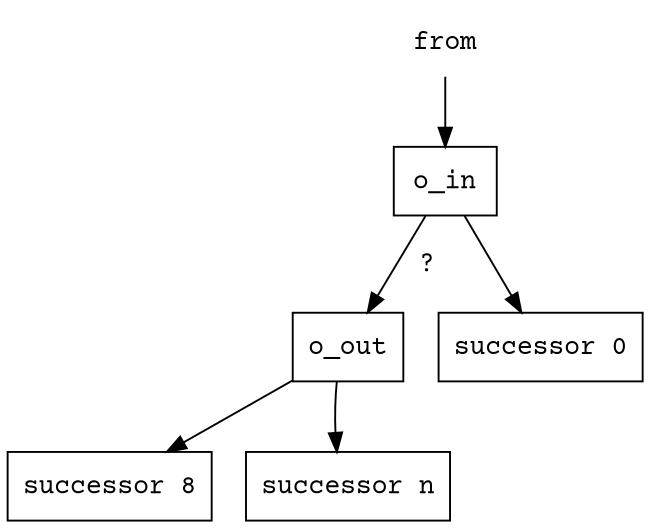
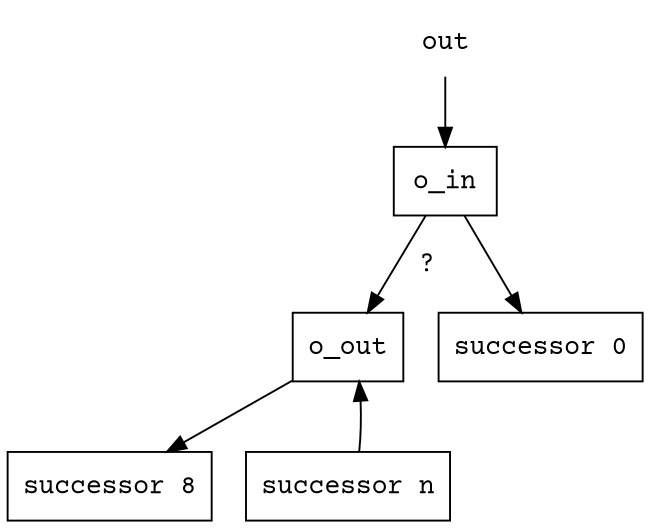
(445, 42) -> (445, 42)
(335, 407) -> (361, 426)
